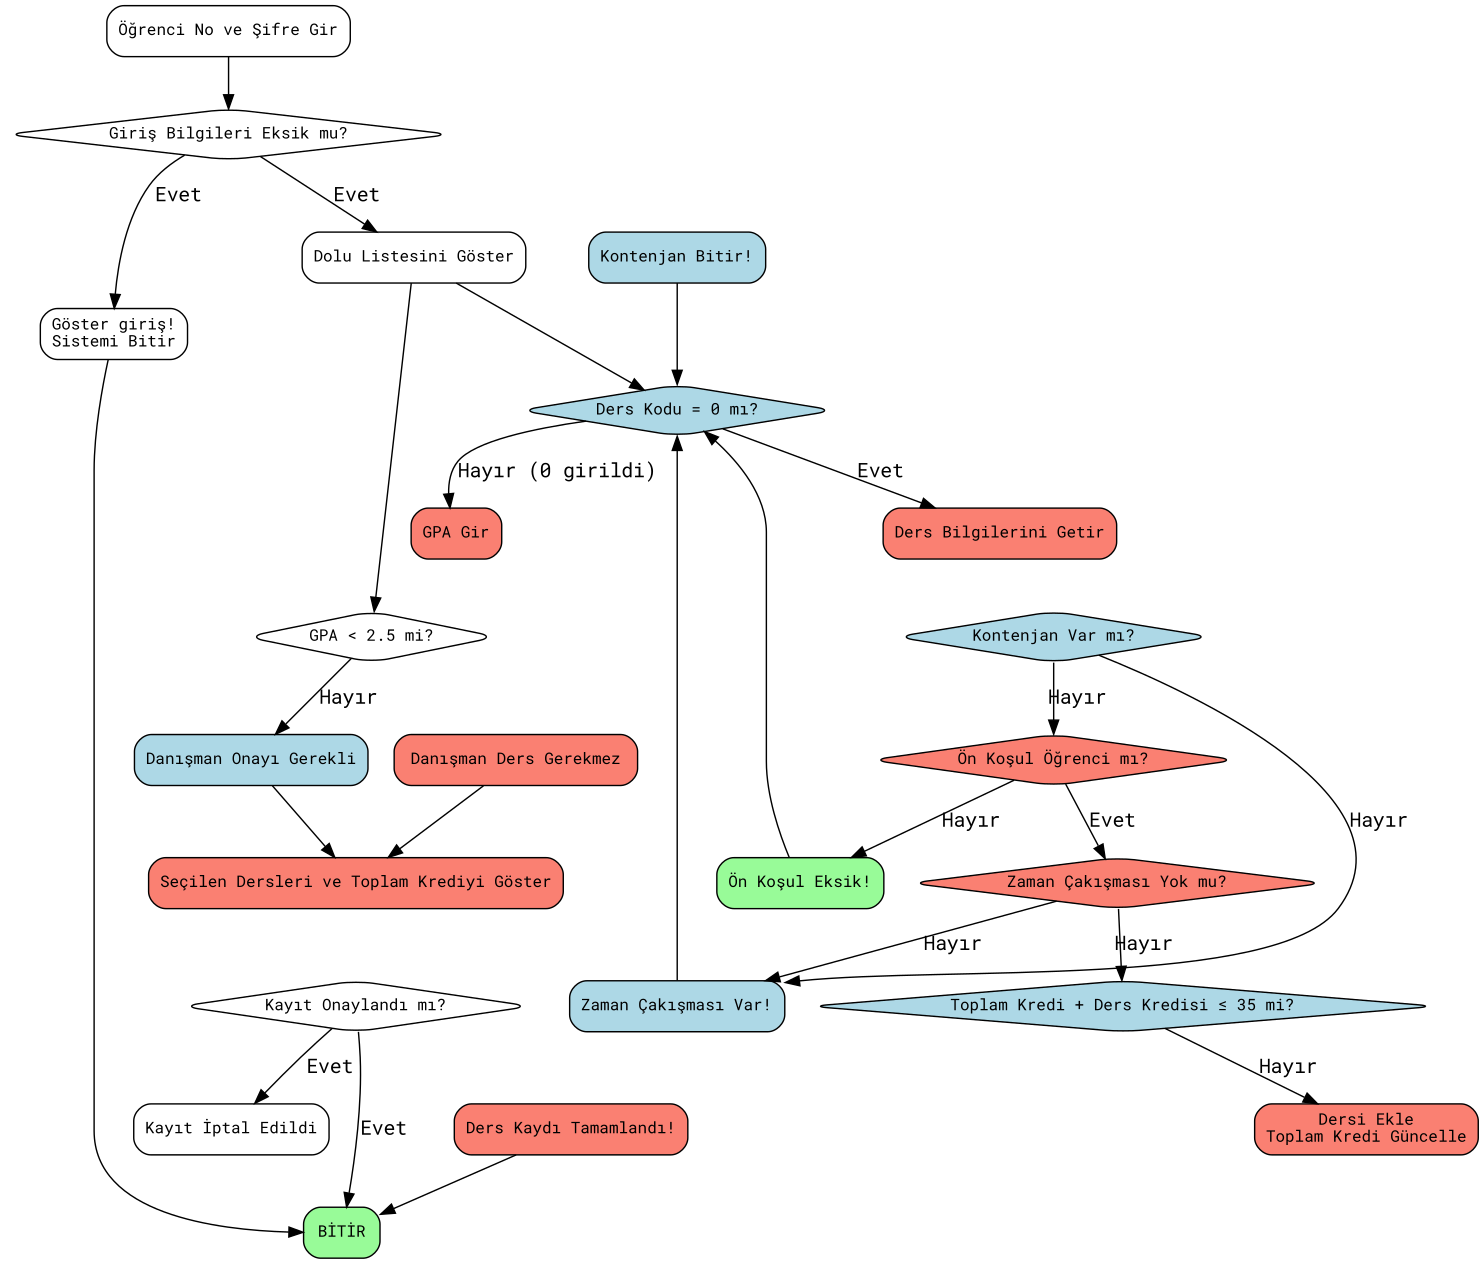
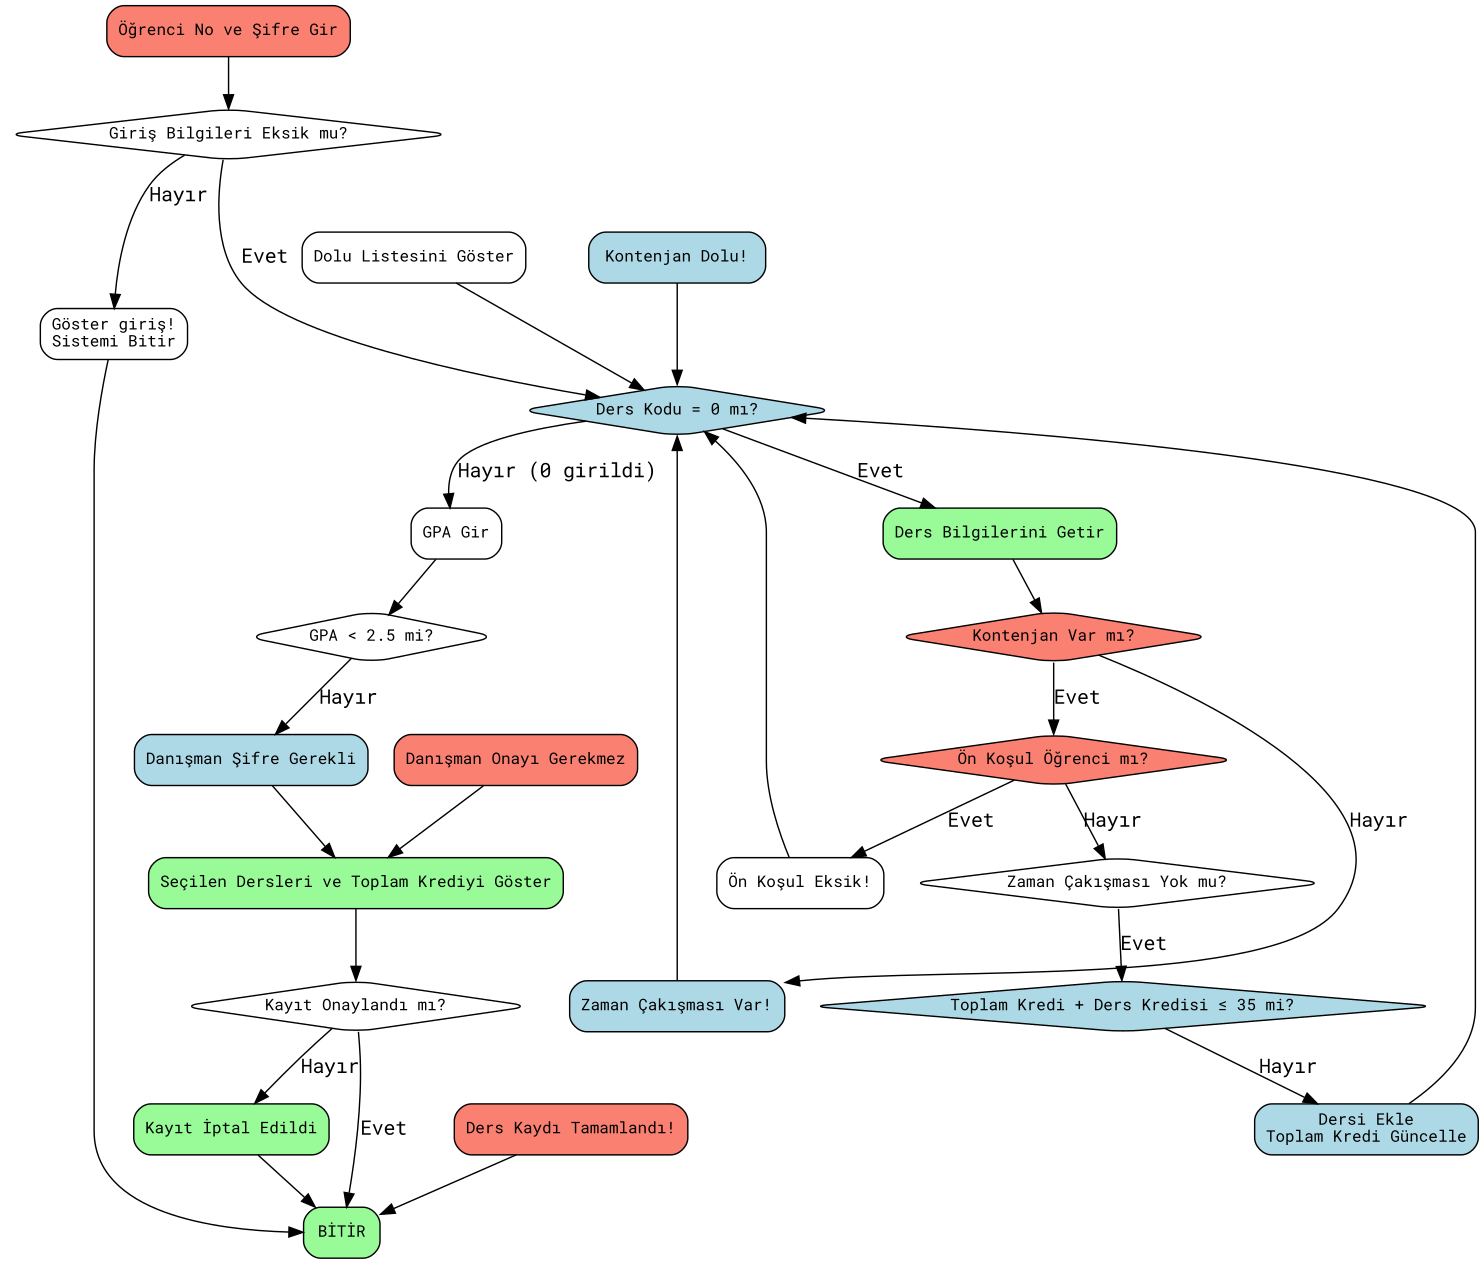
(229, 31) -> (229, 31)
(313, 190) -> (345, 339)
(179, 196) -> (179, 196)
(677, 258) -> (677, 258)
(394, 440) -> (417, 582)
none -> (1441, 503)
(456, 534) -> (456, 534)
(1000, 534) -> (1000, 534)
none -> (1024, 580)
(1054, 637) -> (1054, 637)
(1078, 698) -> (1078, 698)
(251, 760) -> (251, 760)
(516, 760) -> (516, 760)
(972, 822) -> (972, 822)
(1113, 822) -> (1113, 822)
(356, 883) -> (356, 883)
(800, 883) -> (800, 883)
(1117, 883) -> (1117, 883)
none -> (356, 938)
(918, 939) -> none
(1144, 945) -> (1144, 945)
(330, 1068) -> (330, 1068)
(231, 1129) -> (231, 1129)
(1366, 1129) -> (1366, 1129)
none -> (281, 1176)
